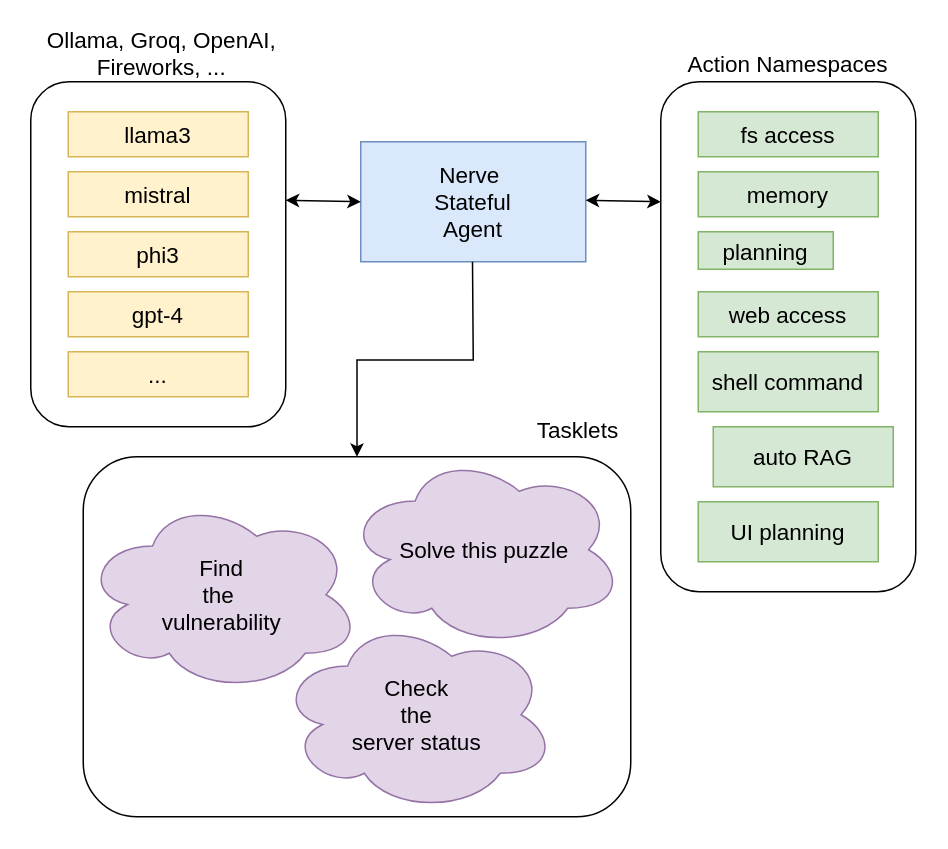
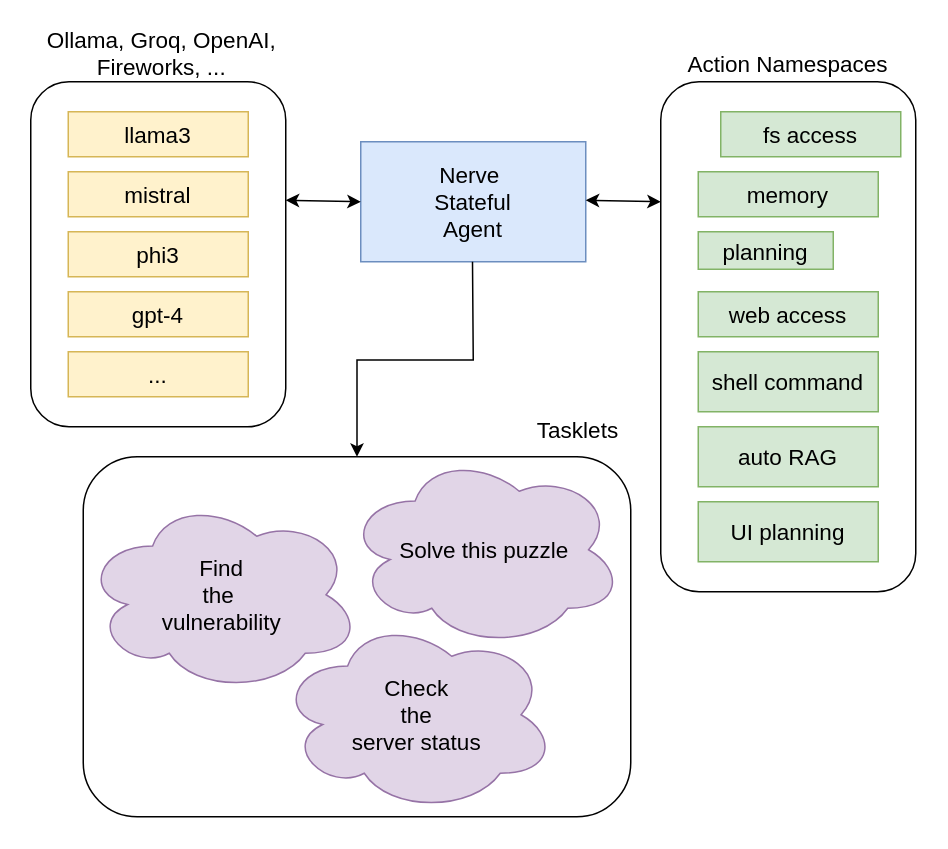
(788, 134) -> (811, 134)
(803, 457) -> (788, 457)
